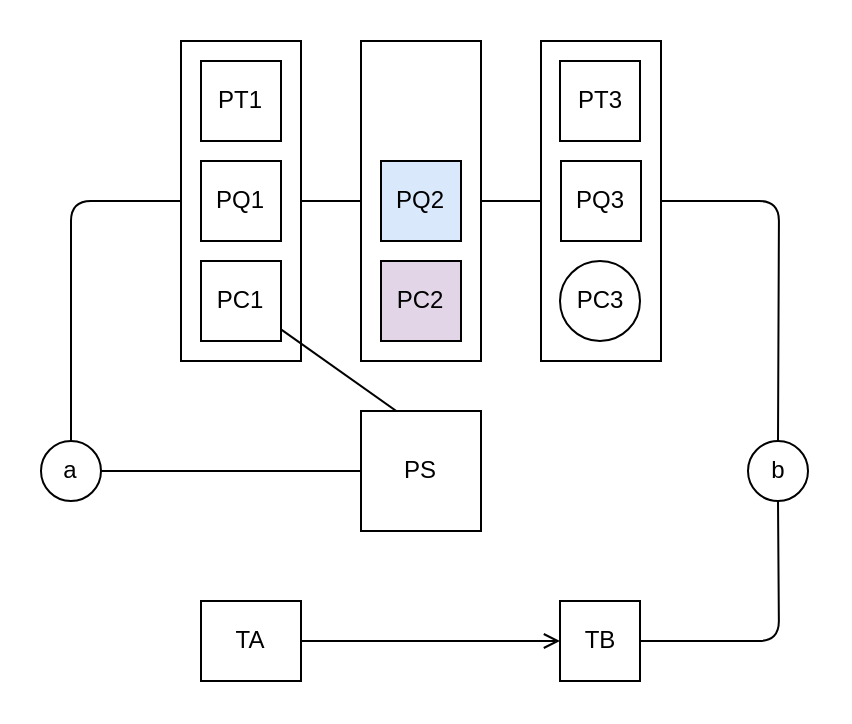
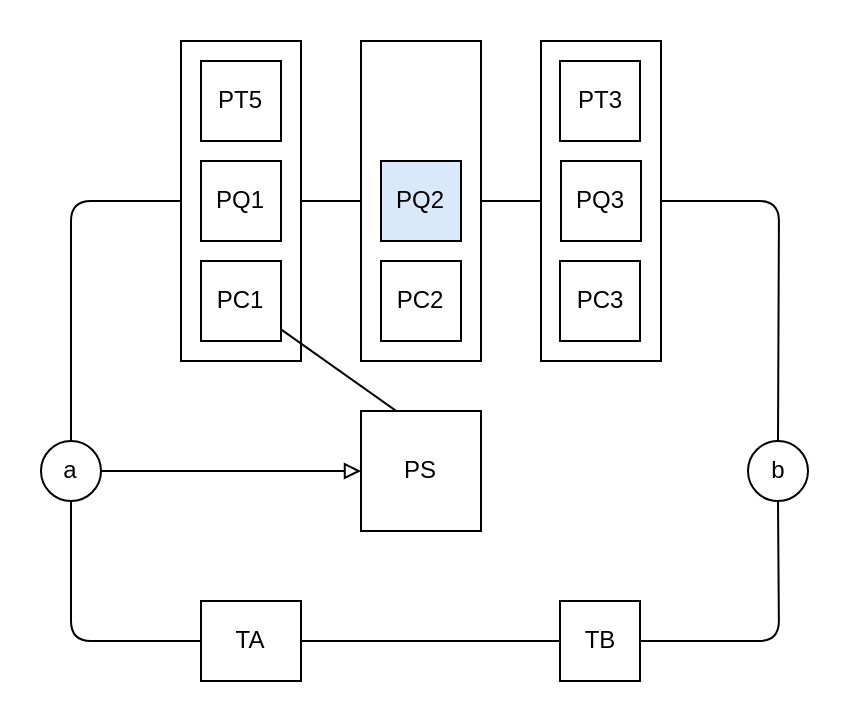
(241, 101) -> (241, 101)
(421, 301) -> (421, 301)
(600, 301) -> (600, 301)
(350, 471) -> (343, 471)
none -> (72, 630)
(552, 641) -> (553, 641)
